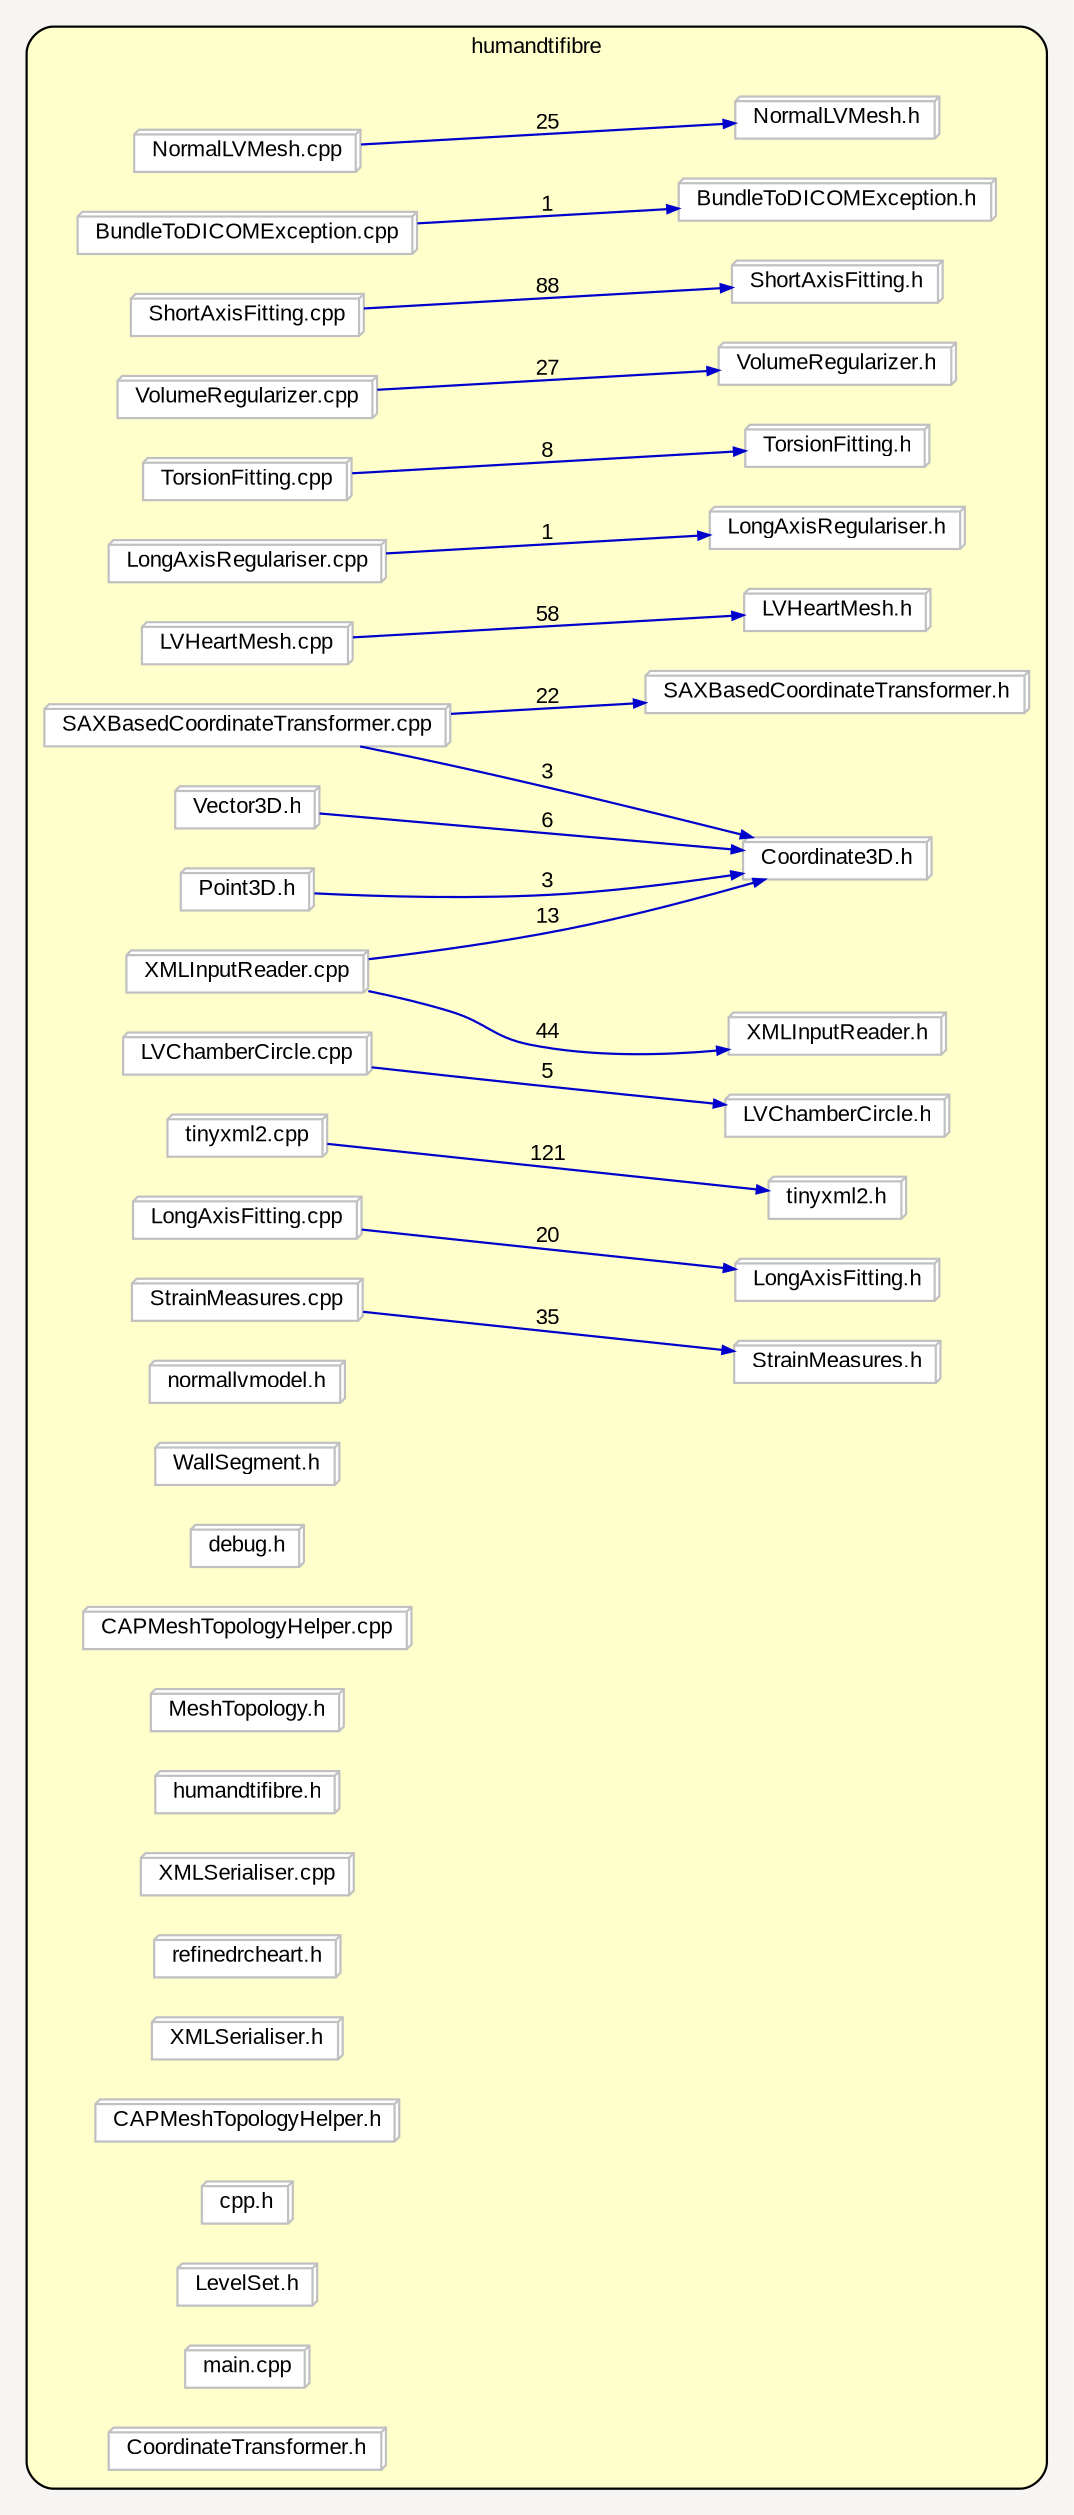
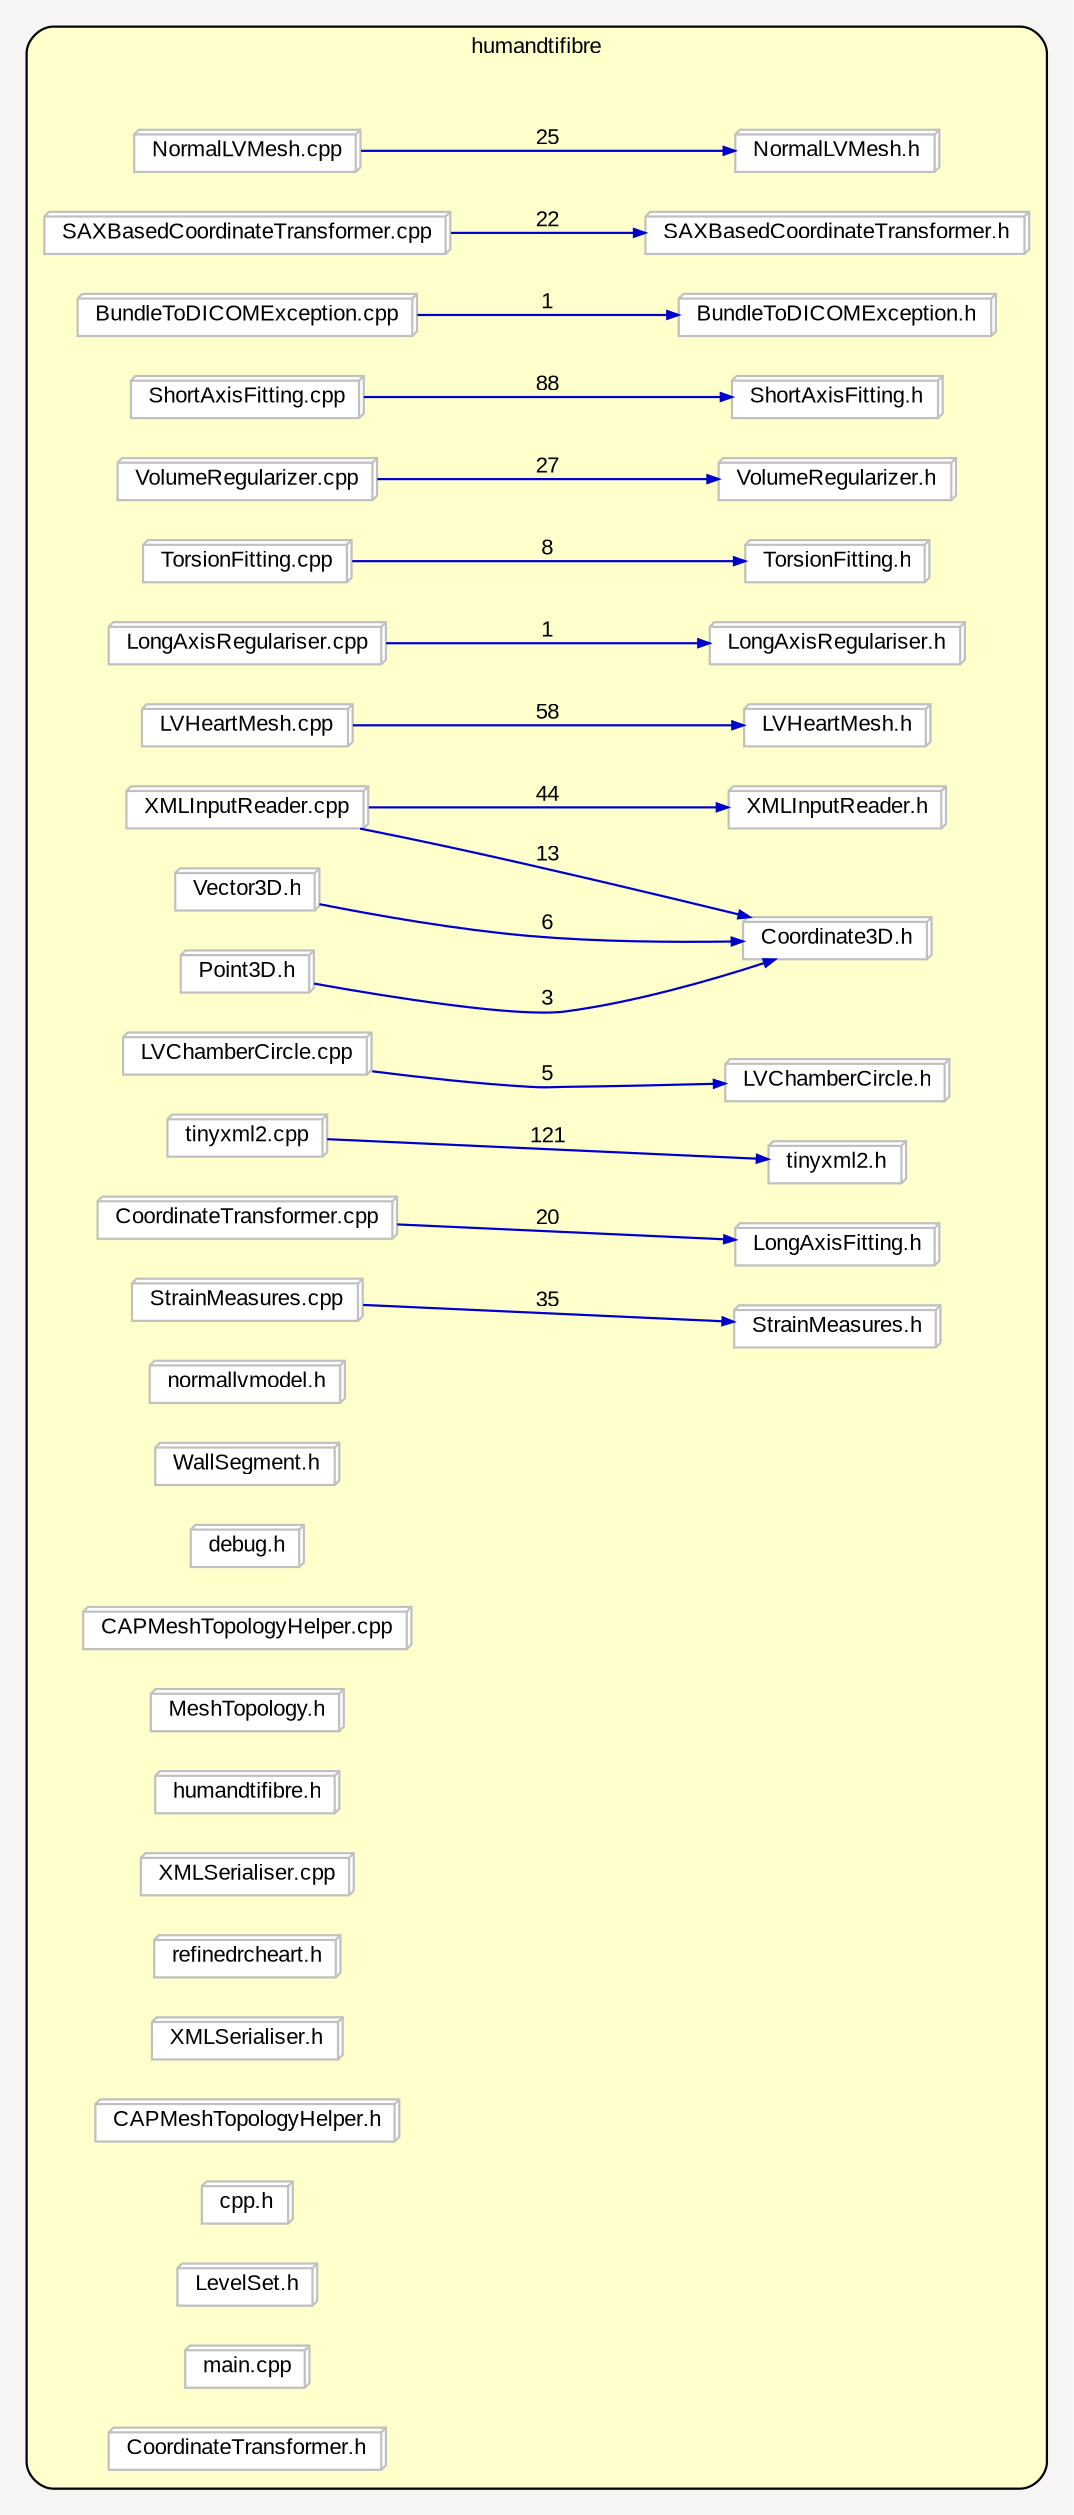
(551, 788) -> none
(247, 1218) -> (247, 1218)
